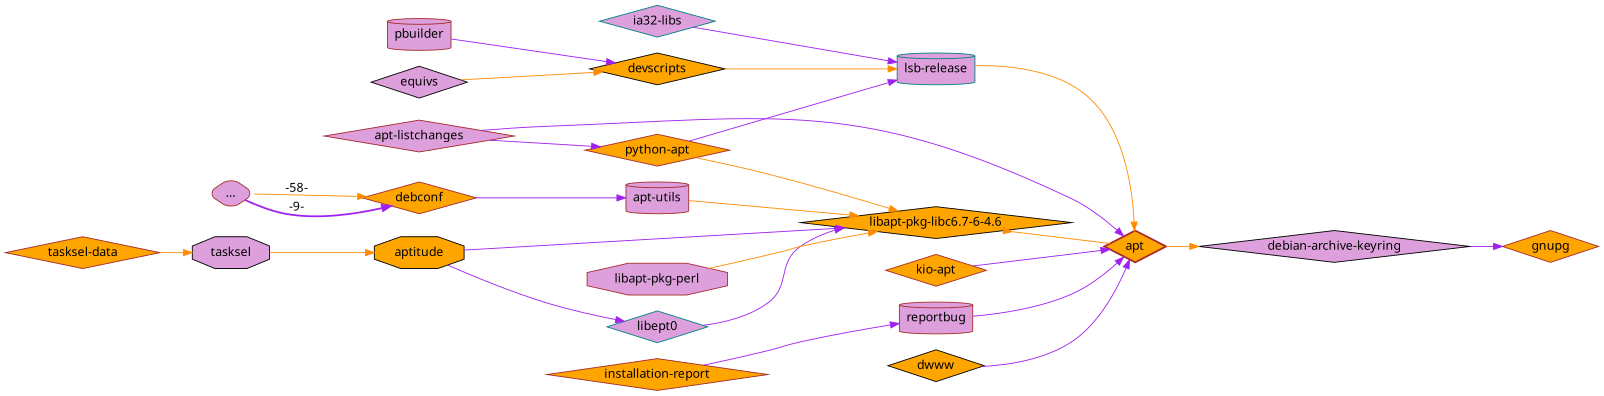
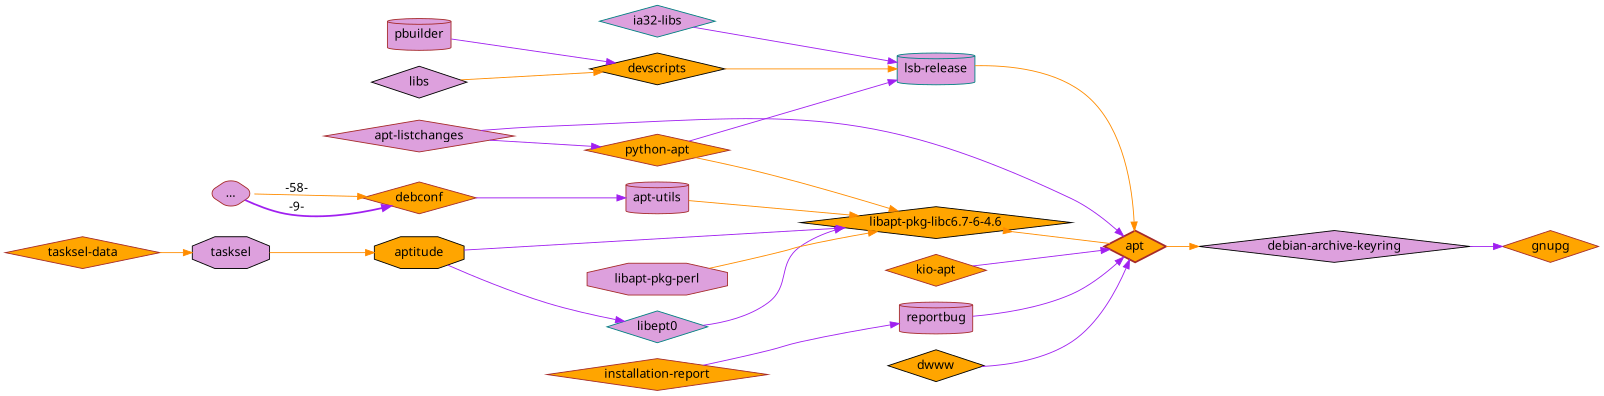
(419, 82) -> (419, 82)
